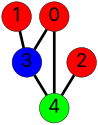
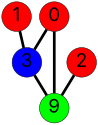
(54, 108) -> (54, 108)
